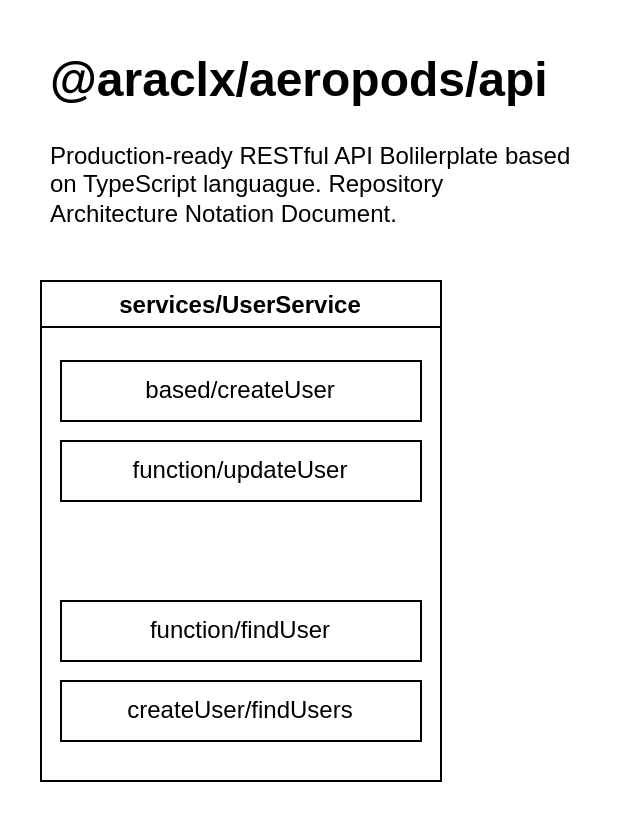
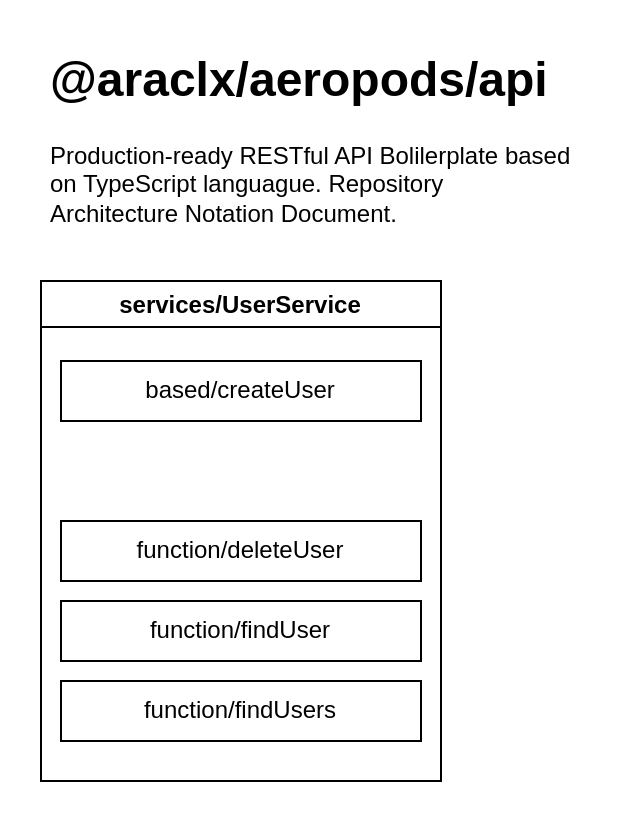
(241, 471) -> none
none -> (241, 551)
(241, 711) -> (241, 711)
